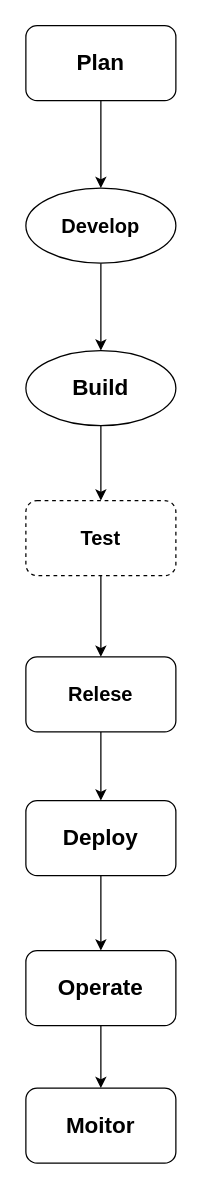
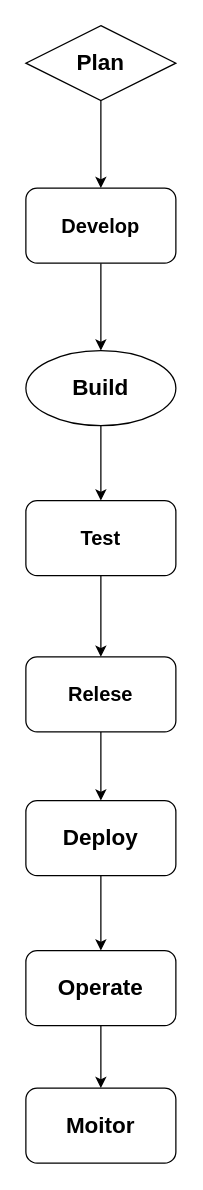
(101, 63) -> (101, 63)
(101, 226) -> (101, 226)
(101, 538) -> (101, 538)
